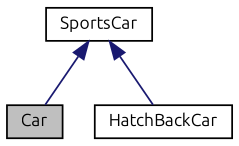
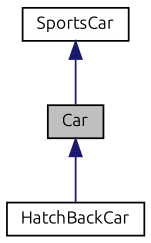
(136, 81) -> (76, 179)
